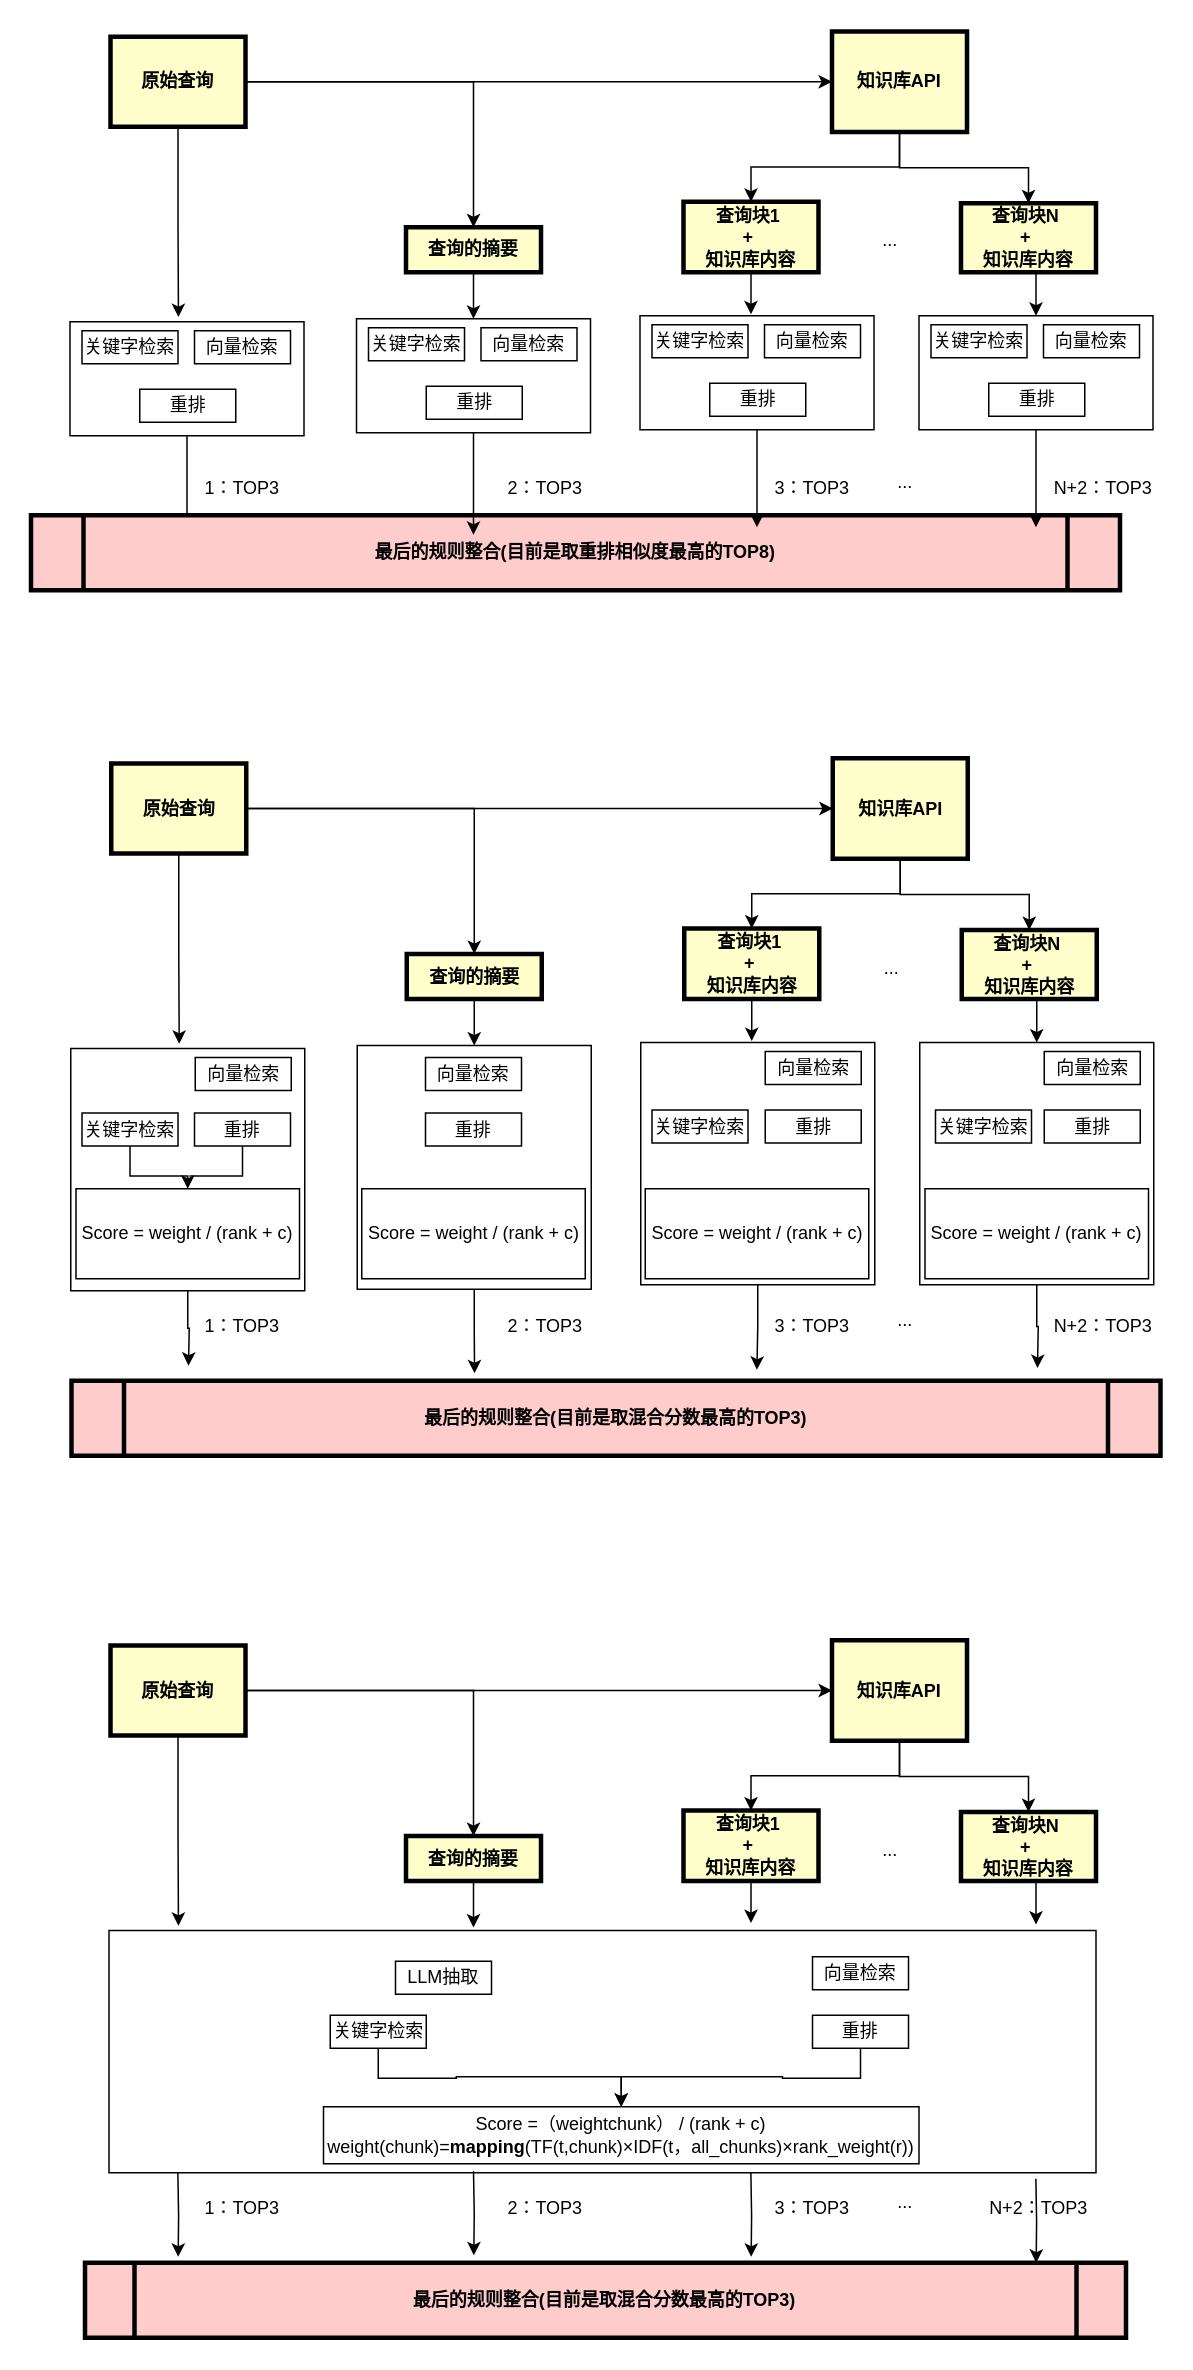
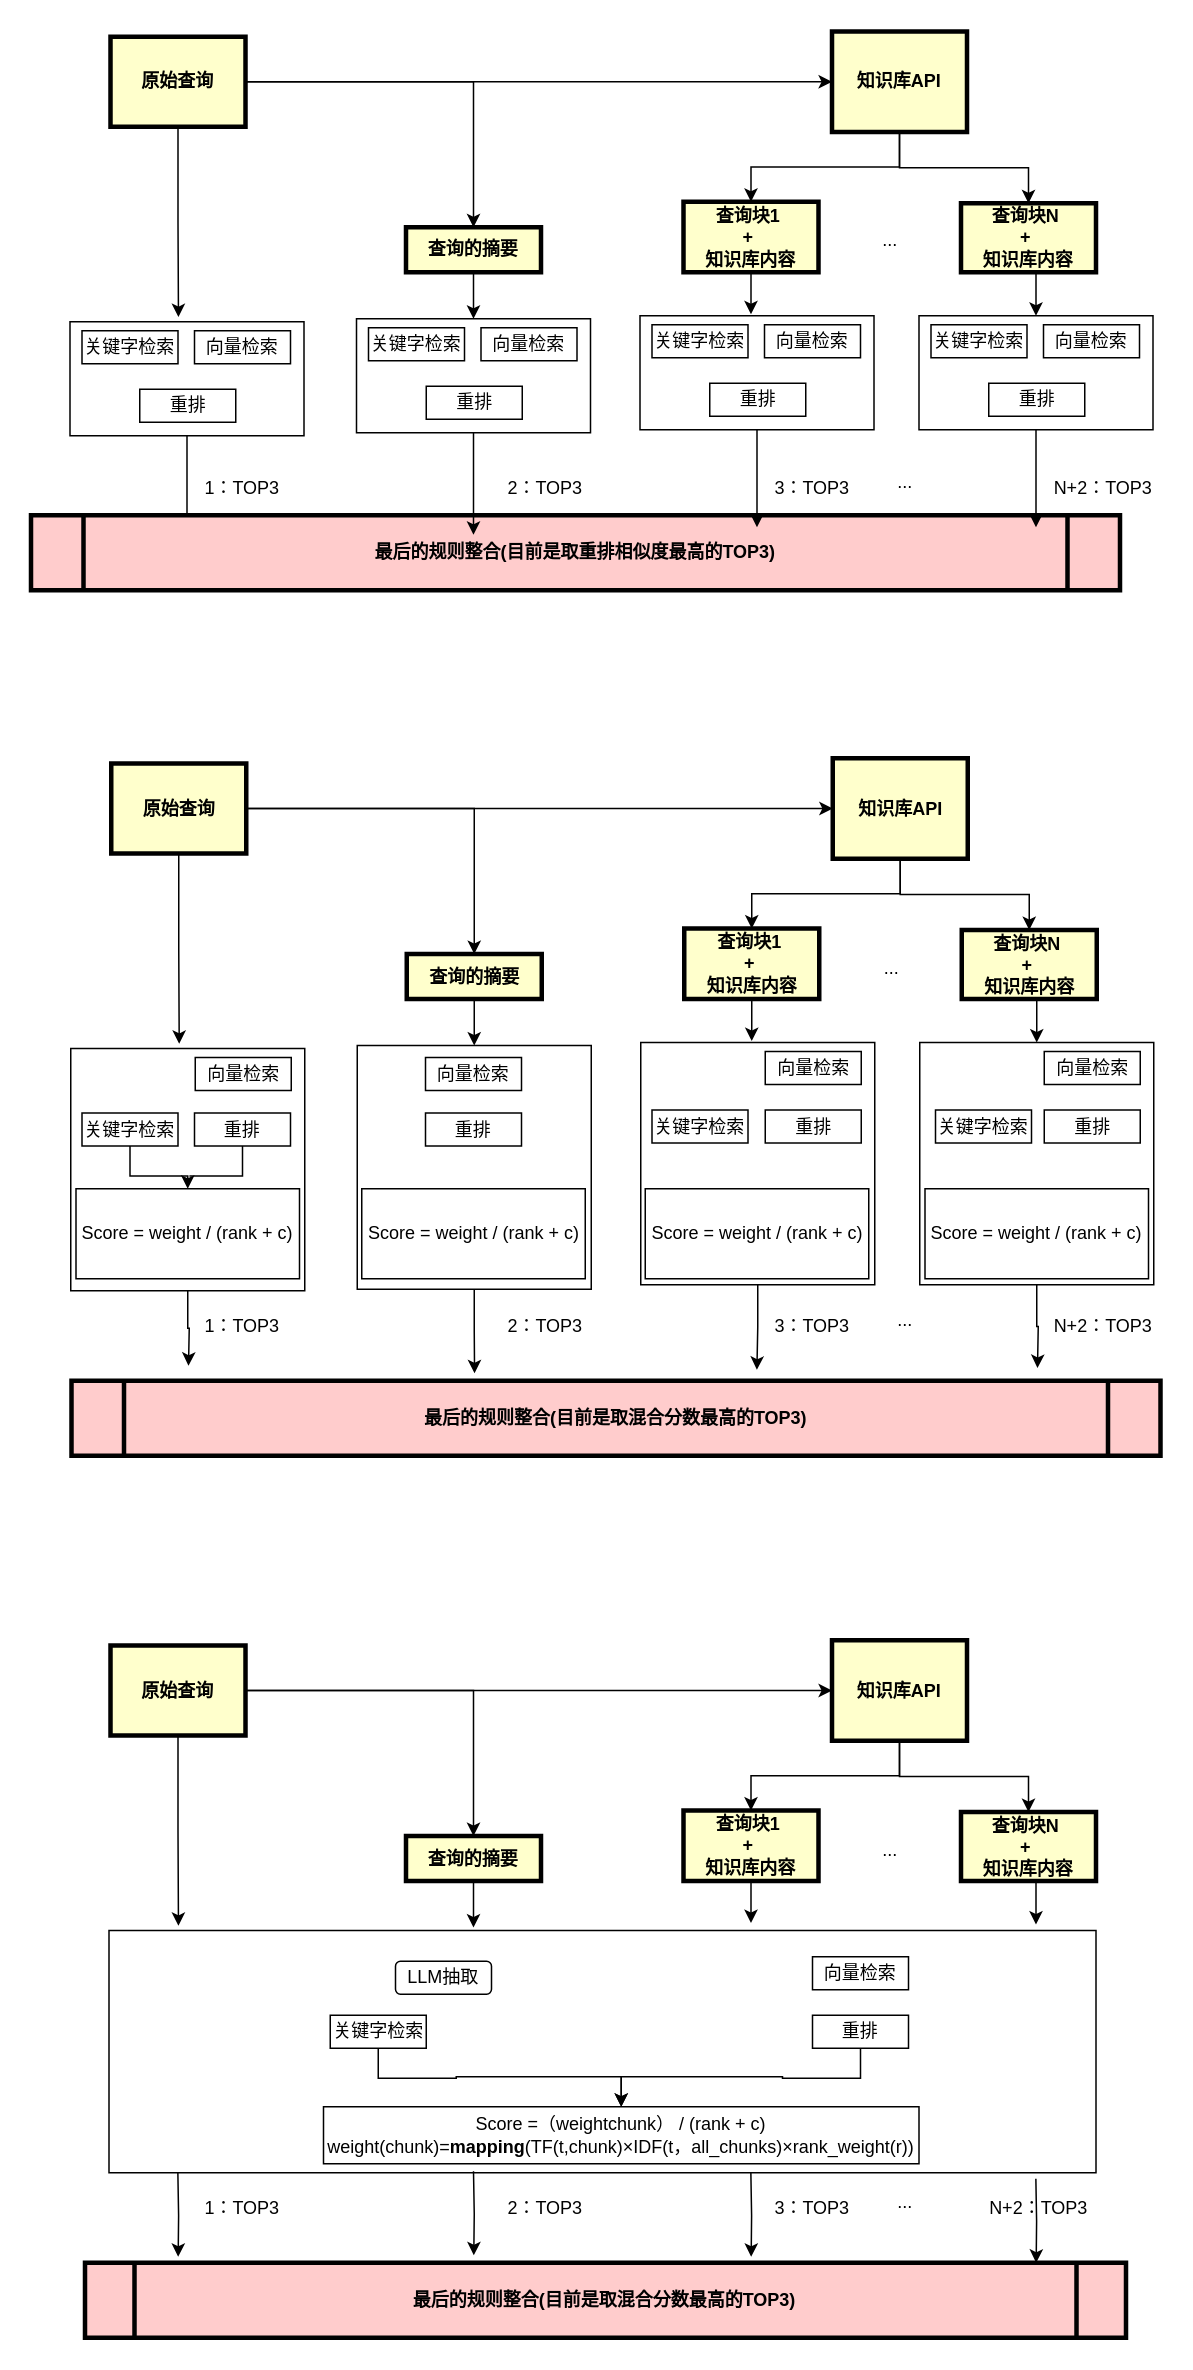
(575, 553) -> (575, 553)
(443, 1978) -> (443, 1978)
